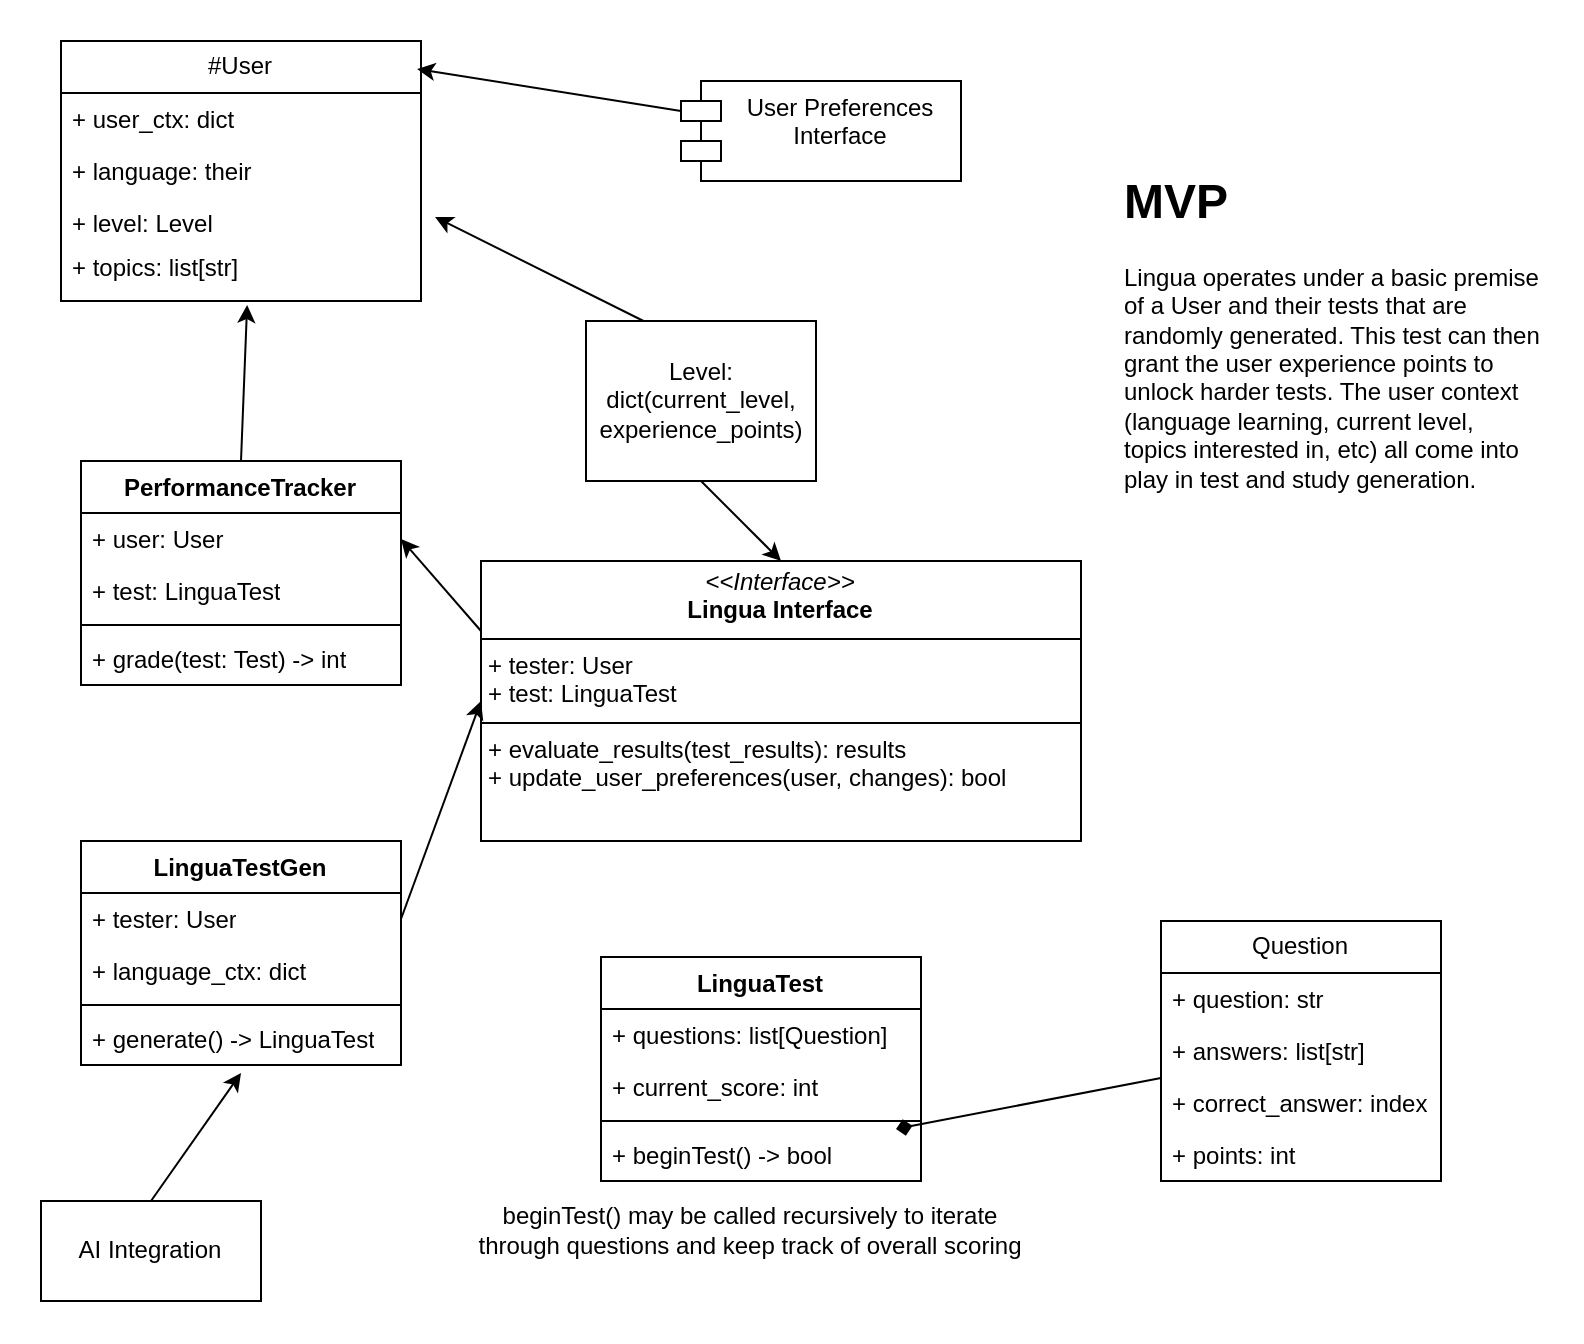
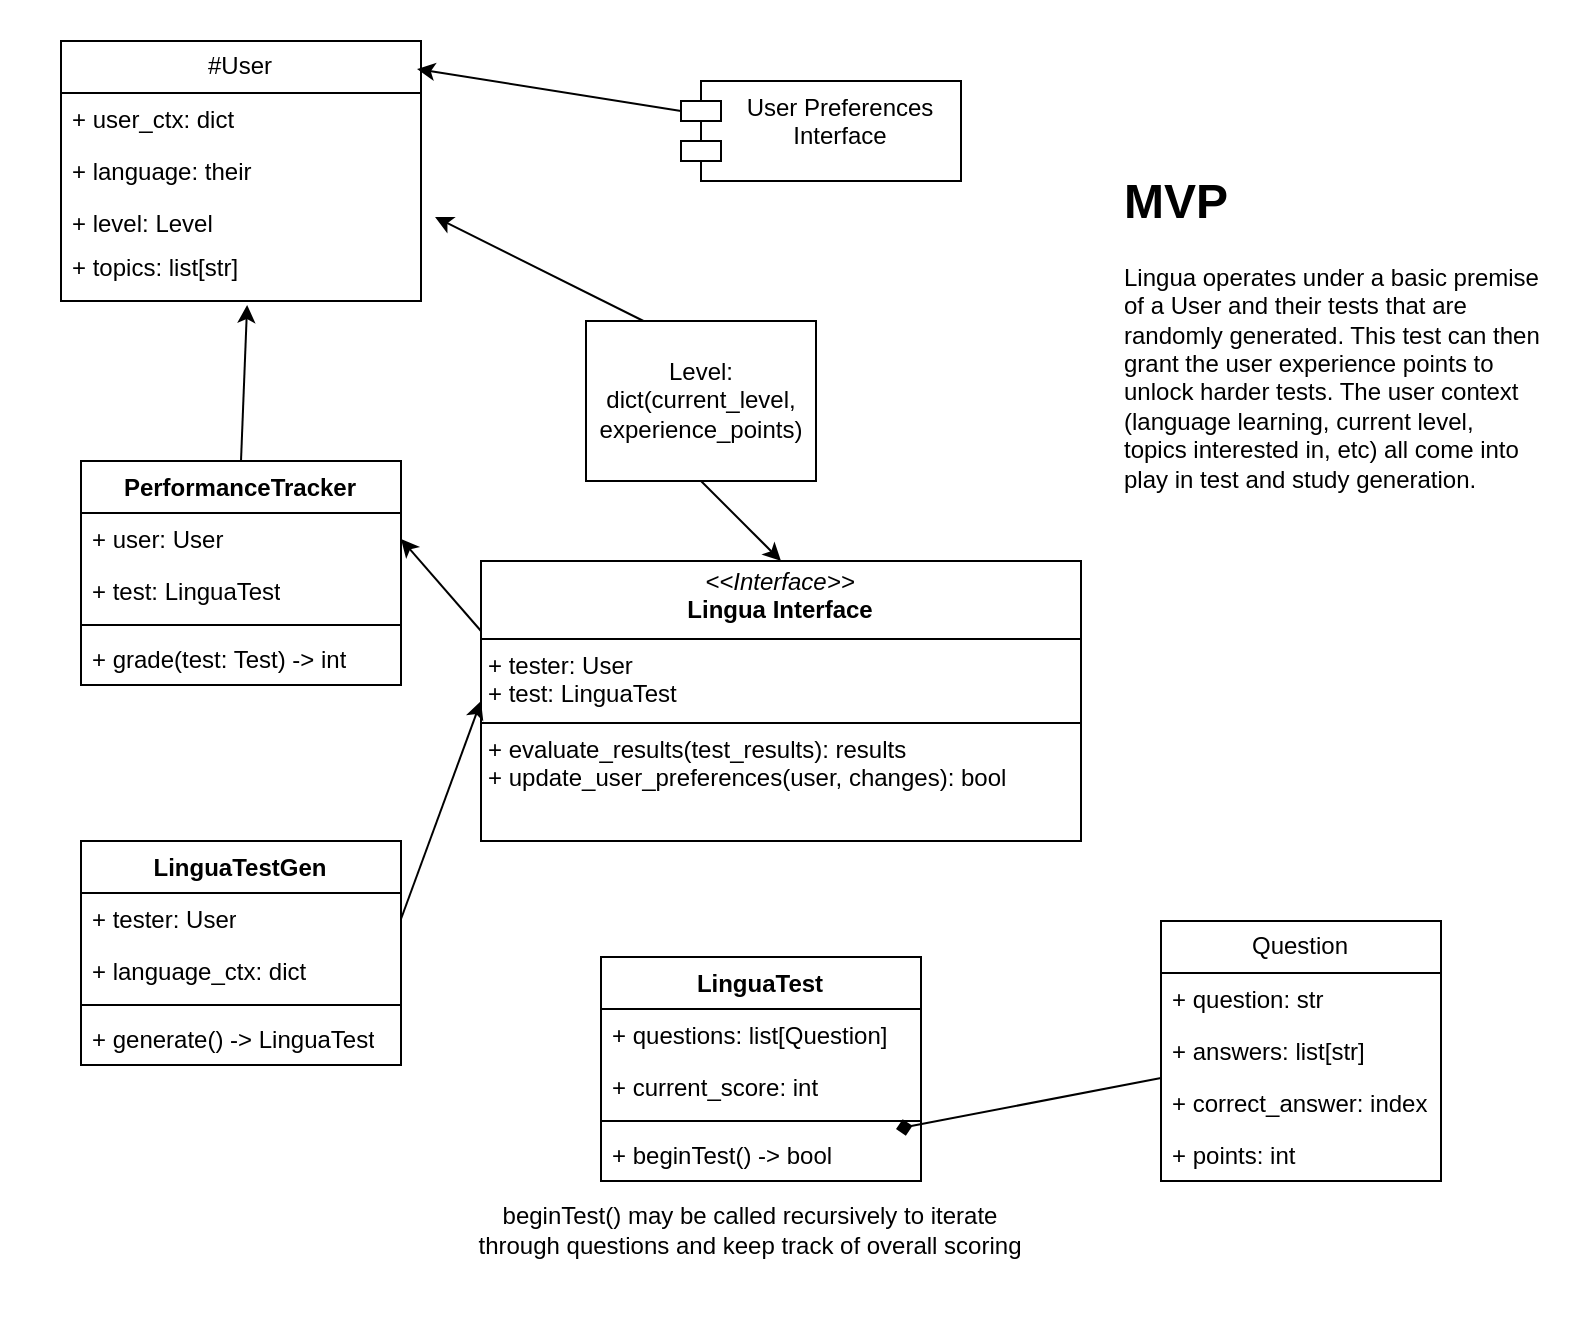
(192, 1143) -> none
(151, 1251) -> none
